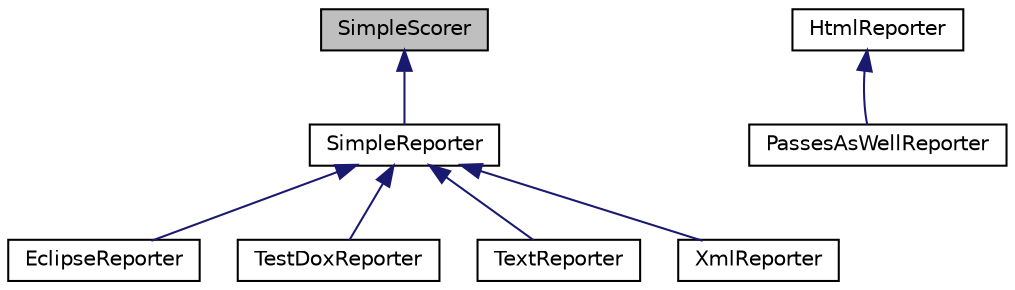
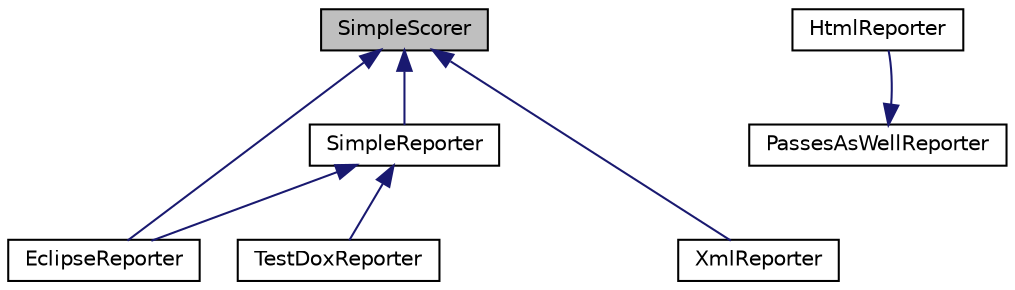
(864, 98) -> (892, 77)
none -> (246, 152)
(591, 206) -> (591, 151)
(559, 260) -> none
